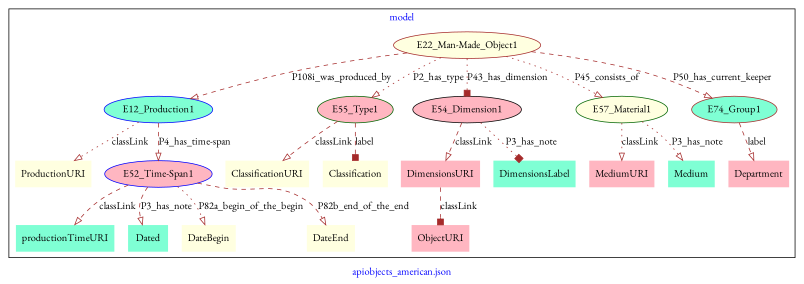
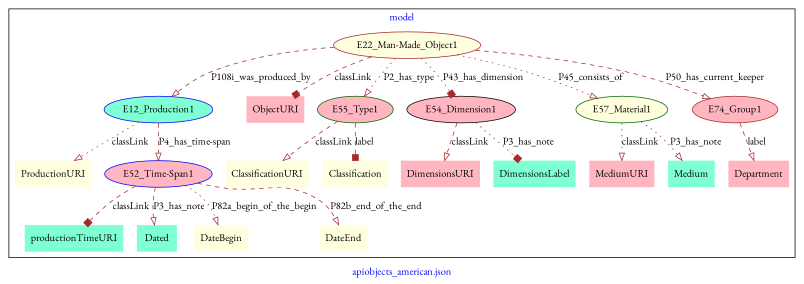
(734, 110) -> (735, 110)
(102, 199) -> (112, 201)
(440, 202) -> (334, 72)
